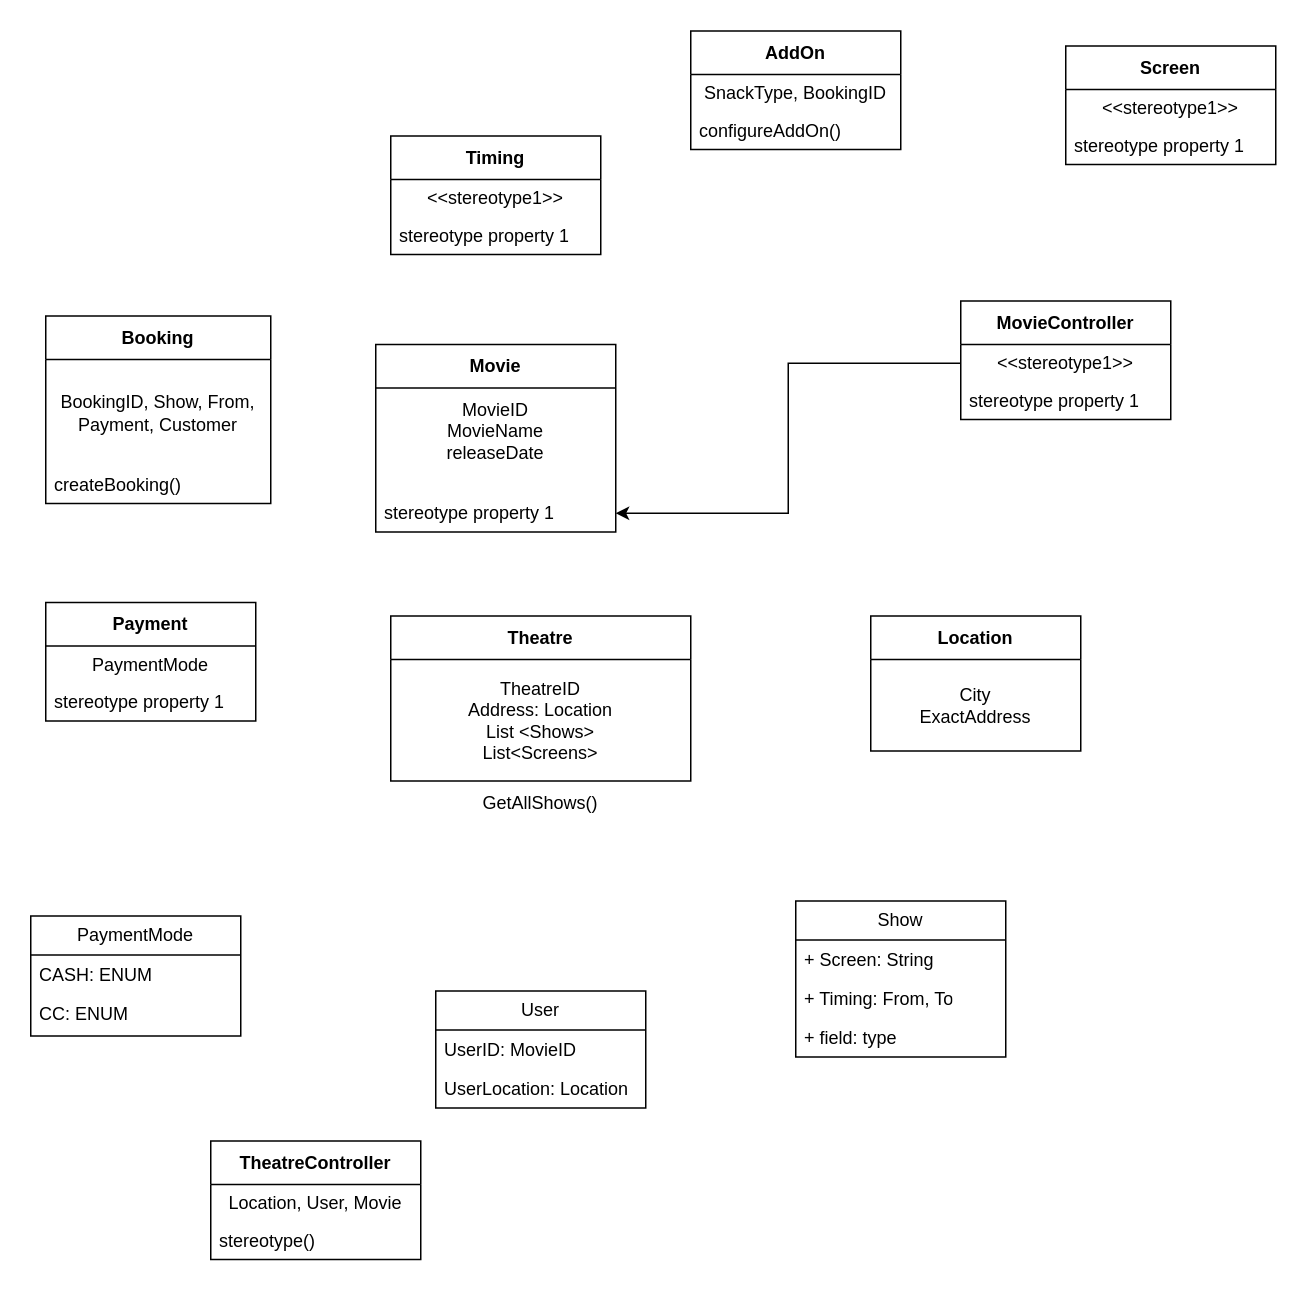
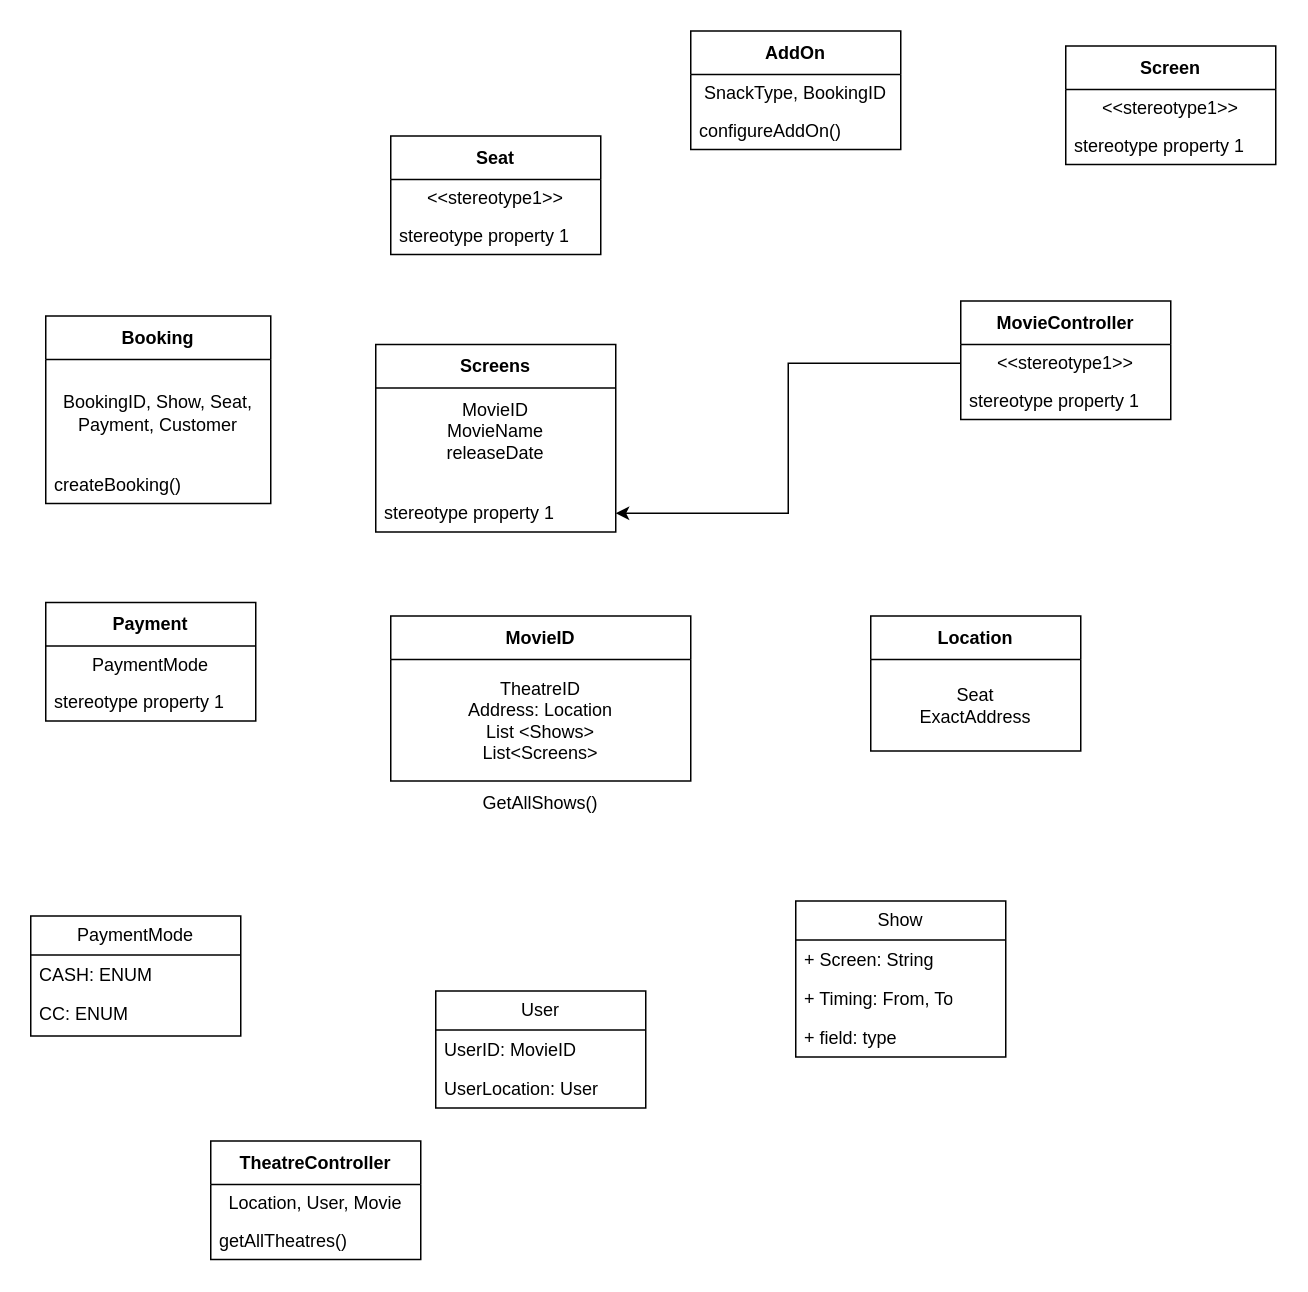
(496, 158) -> (496, 158)
(496, 367) -> (496, 367)
(158, 413) -> (158, 413)
(541, 638) -> (541, 638)
(976, 706) -> (976, 706)
(542, 1101) -> (528, 1090)
(280, 1241) -> (296, 1241)
